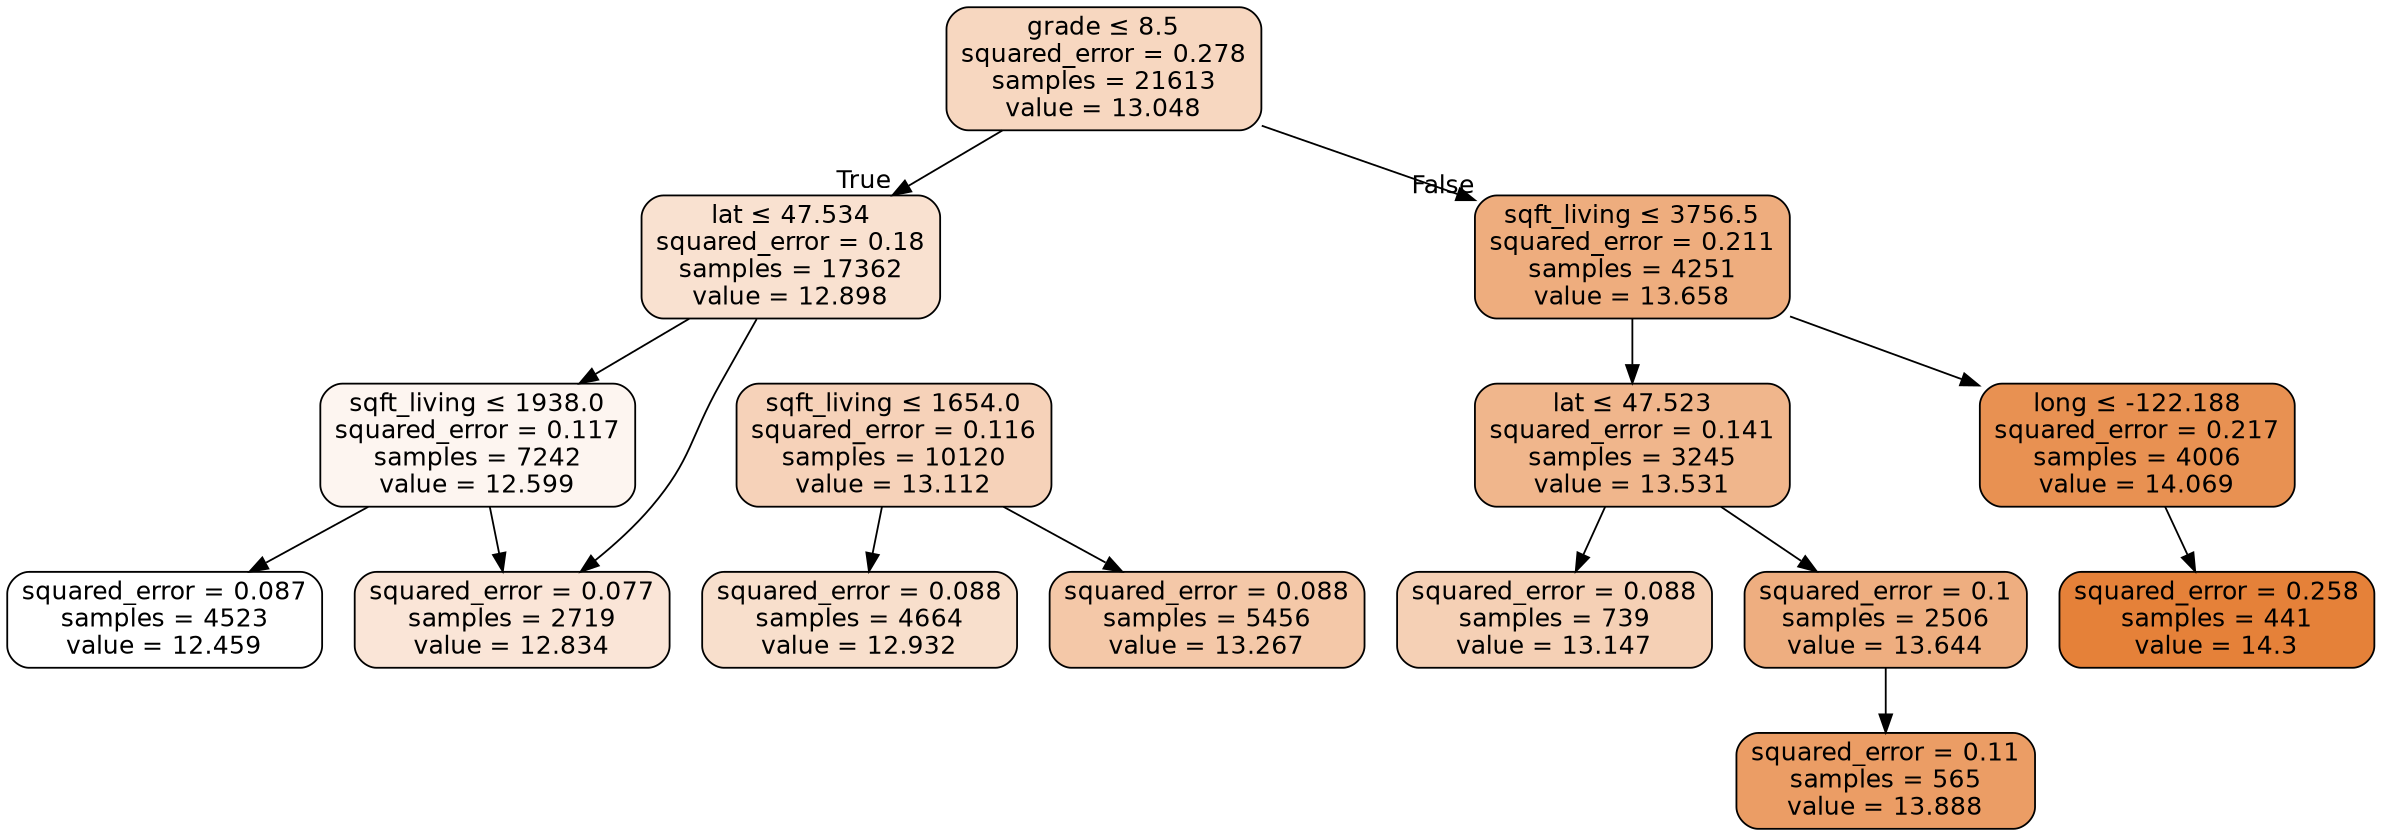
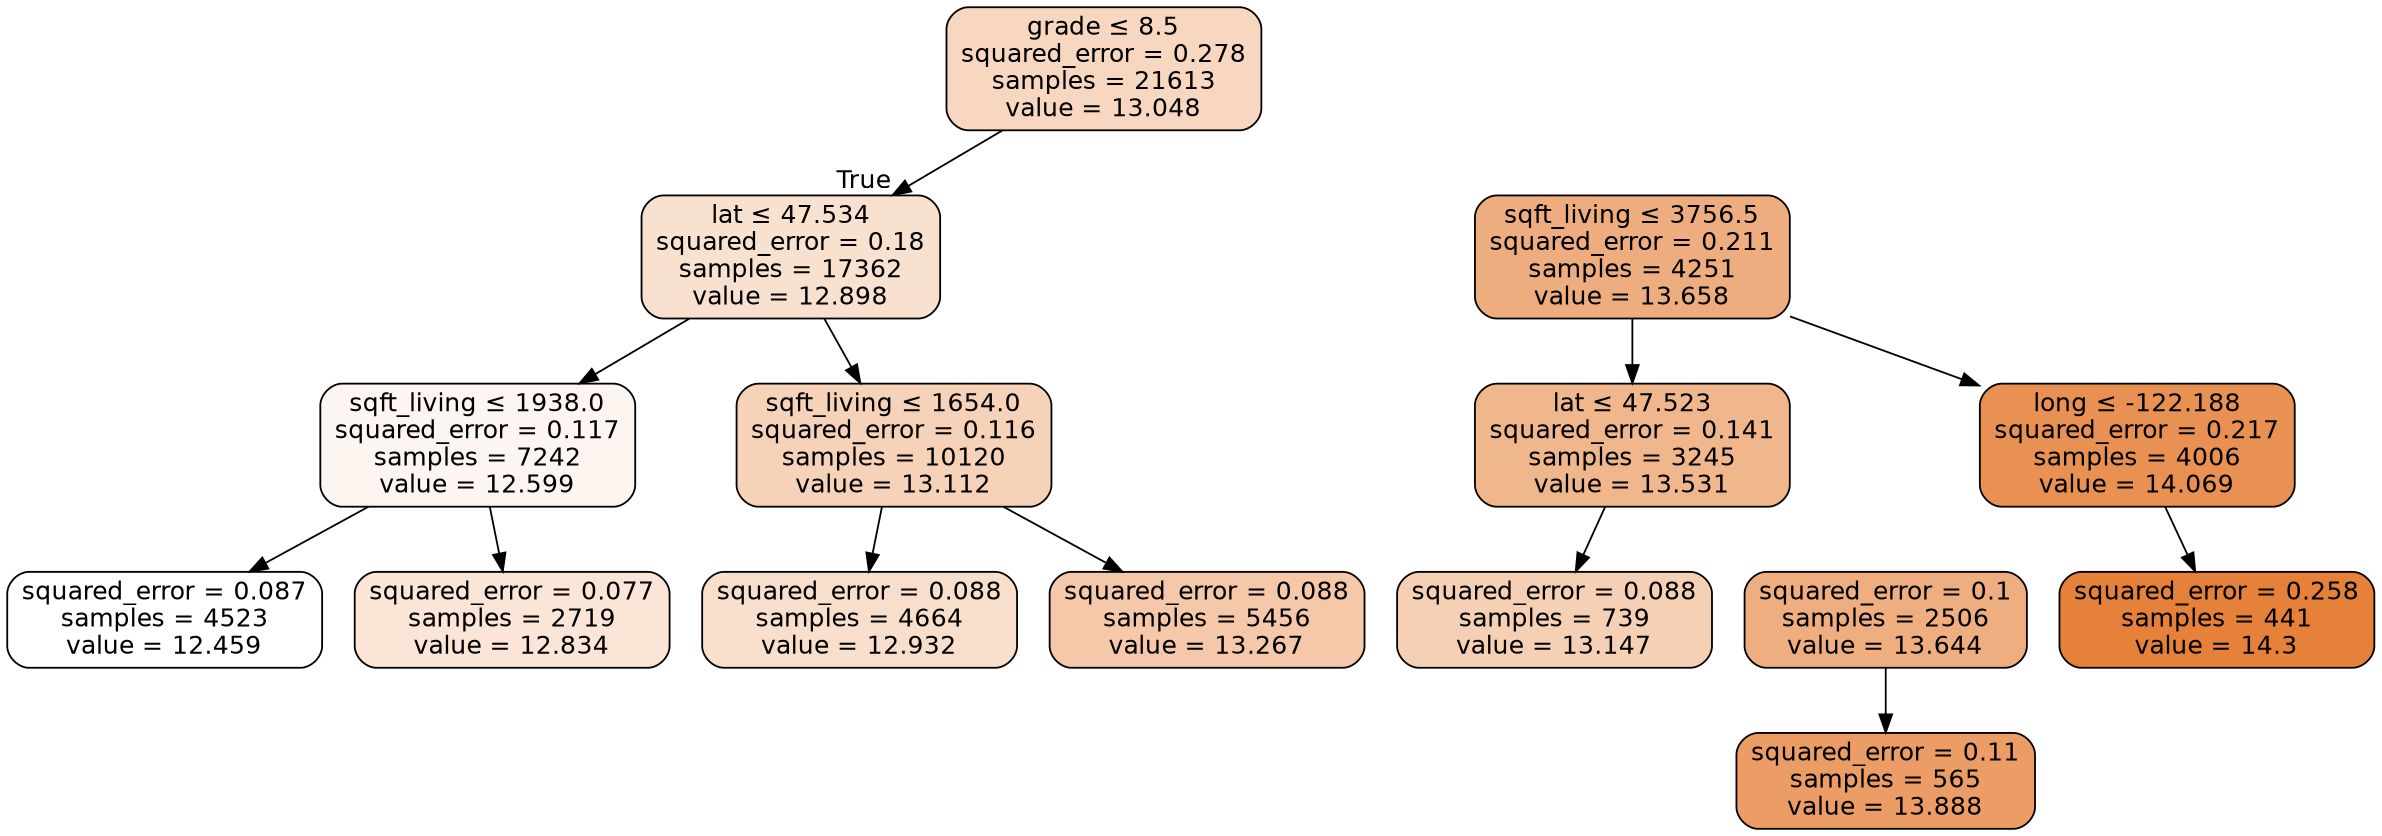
(1360, 160) -> none
(689, 449) -> (838, 343)
(1761, 534) -> none
